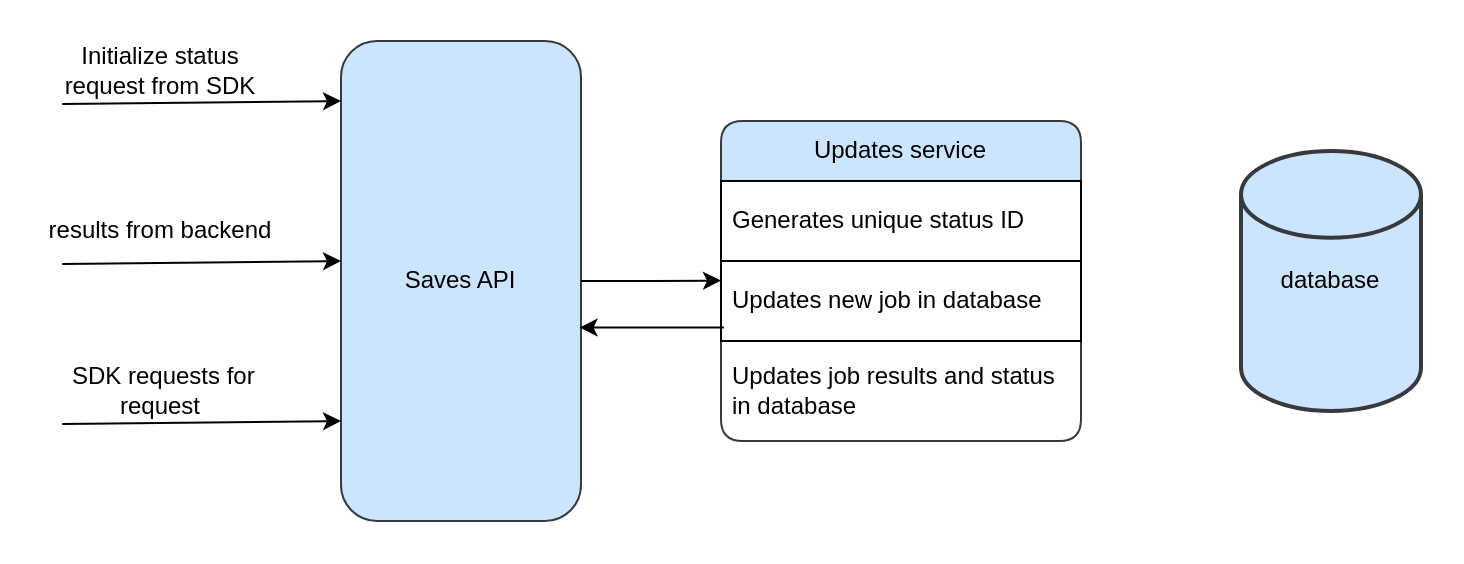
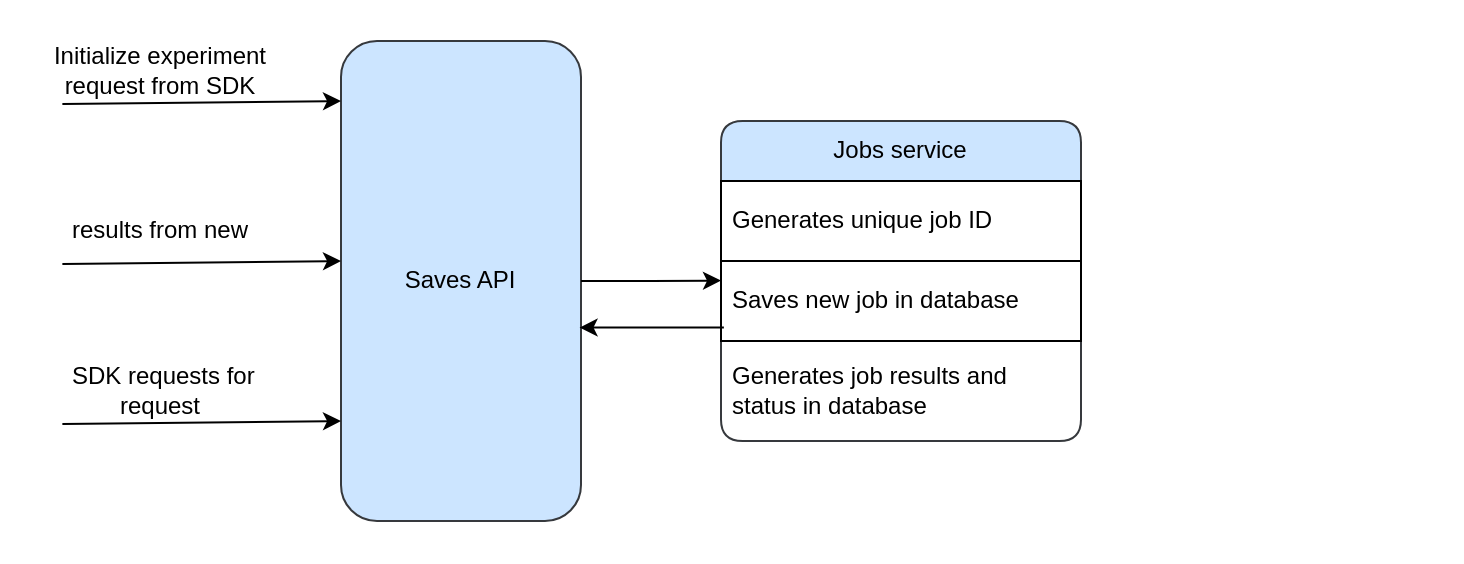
(161, 71) -> (161, 71)
(901, 151) -> (901, 151)
(895, 221) -> (875, 221)
(161, 231) -> (161, 231)
(1331, 281) -> none
(899, 301) -> (885, 301)
(903, 391) -> (903, 391)
